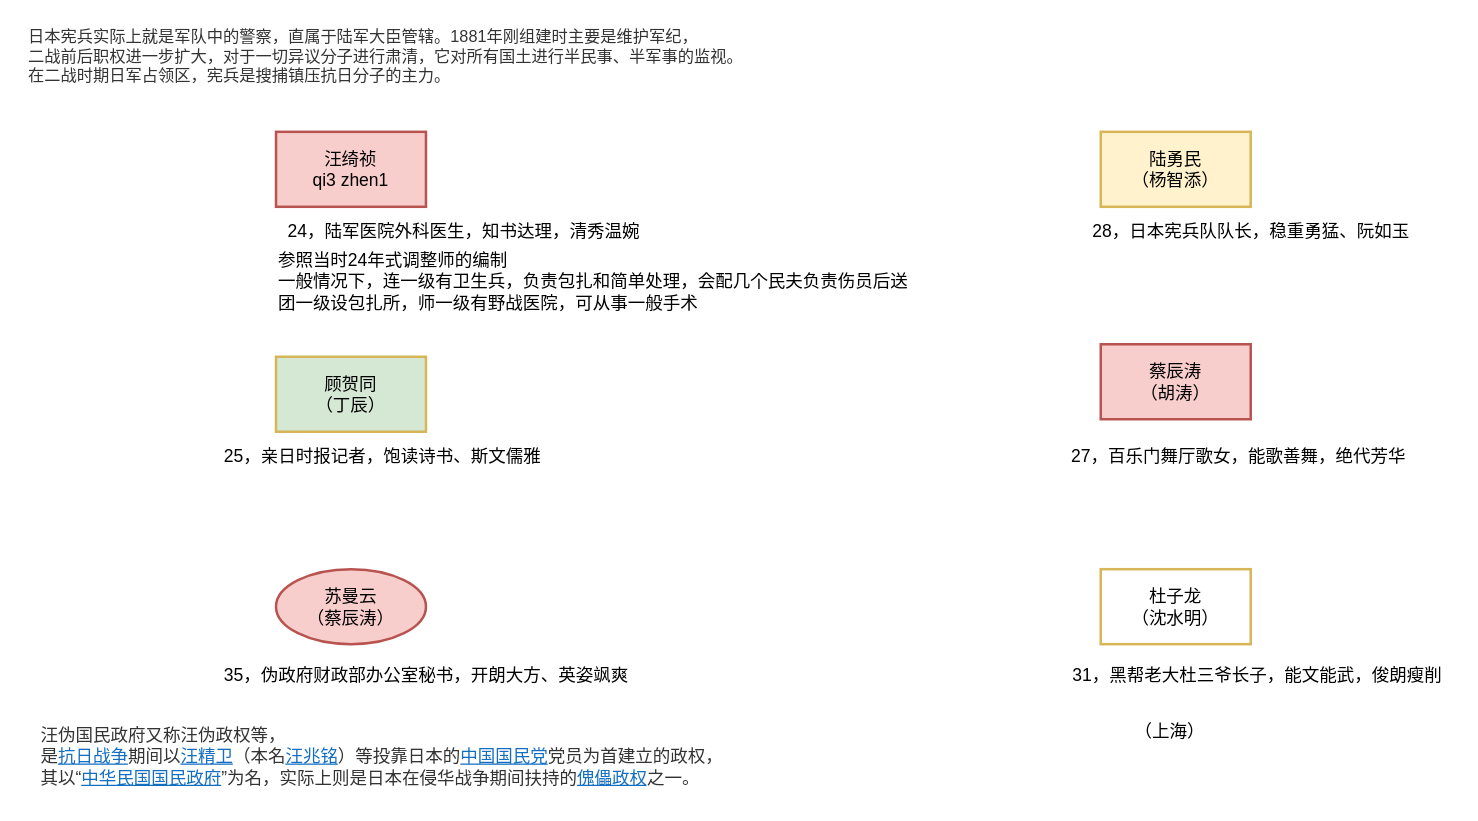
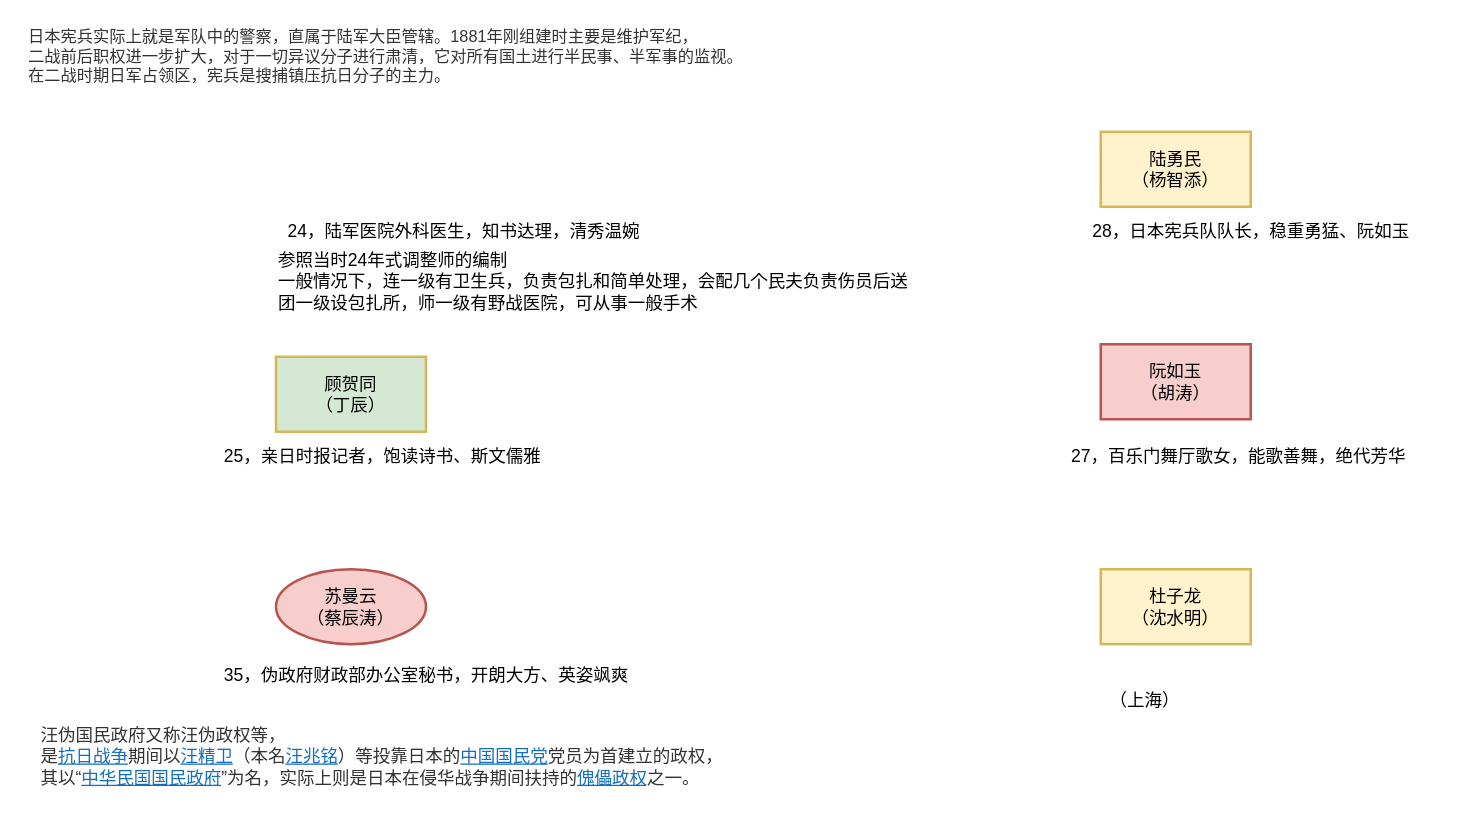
(351, 169) -> none
(1176, 382) -> (1176, 382)
(1176, 607) -> (1176, 607)
(1257, 676) -> none
(1169, 732) -> (1144, 701)
